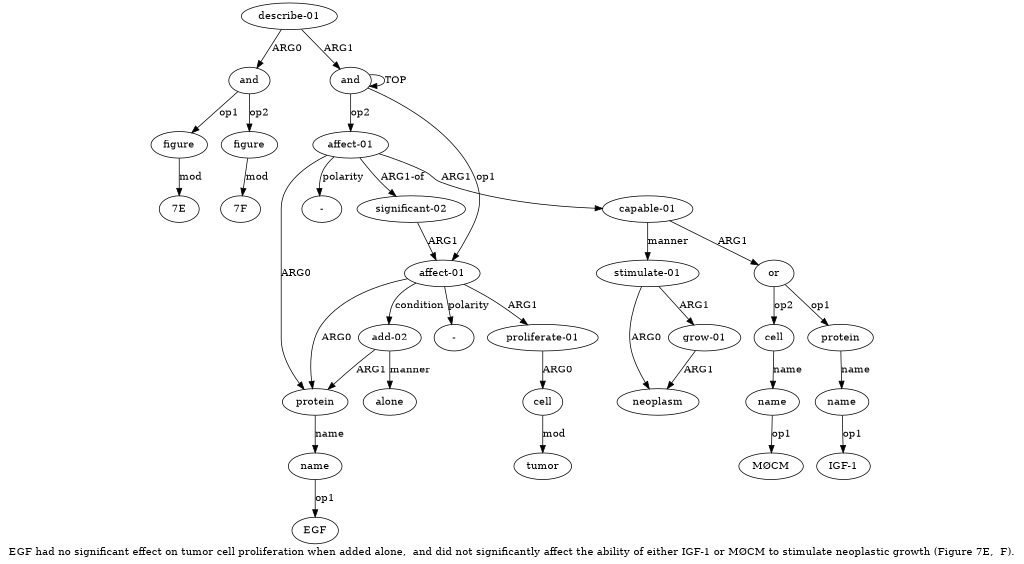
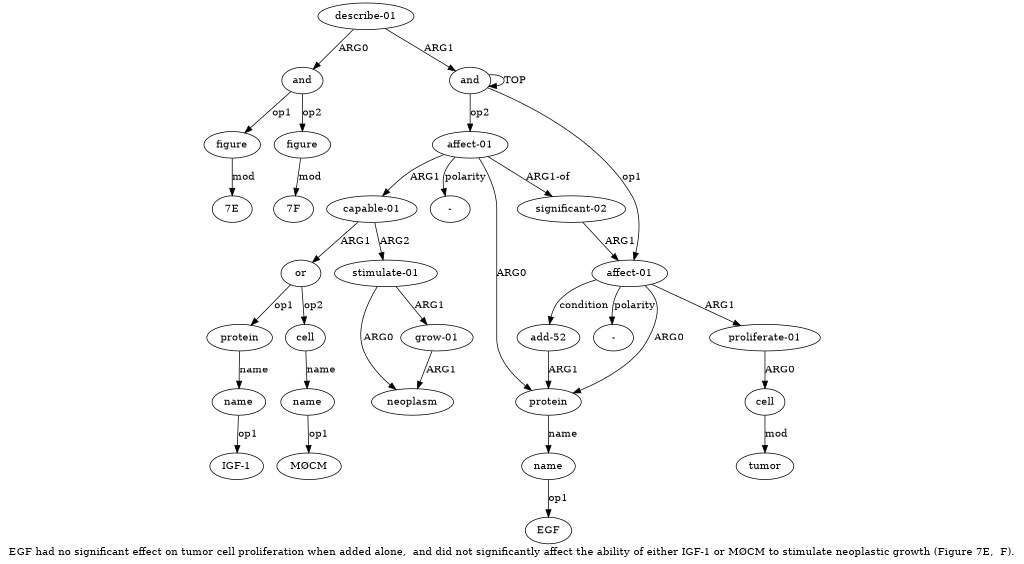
(668, 241) -> (395, 241)
(390, 338) -> (548, 338)
(390, 402) -> none
